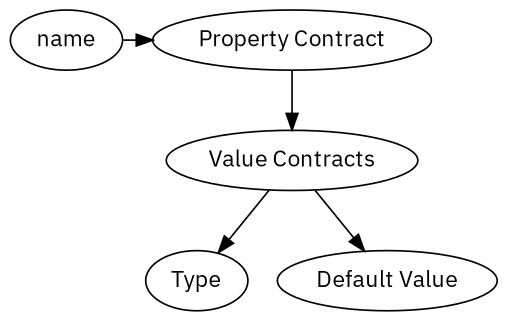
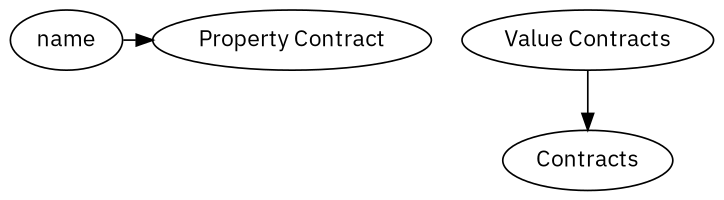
(292, 92) -> none
(197, 281) -> (588, 160)
(387, 281) -> none
